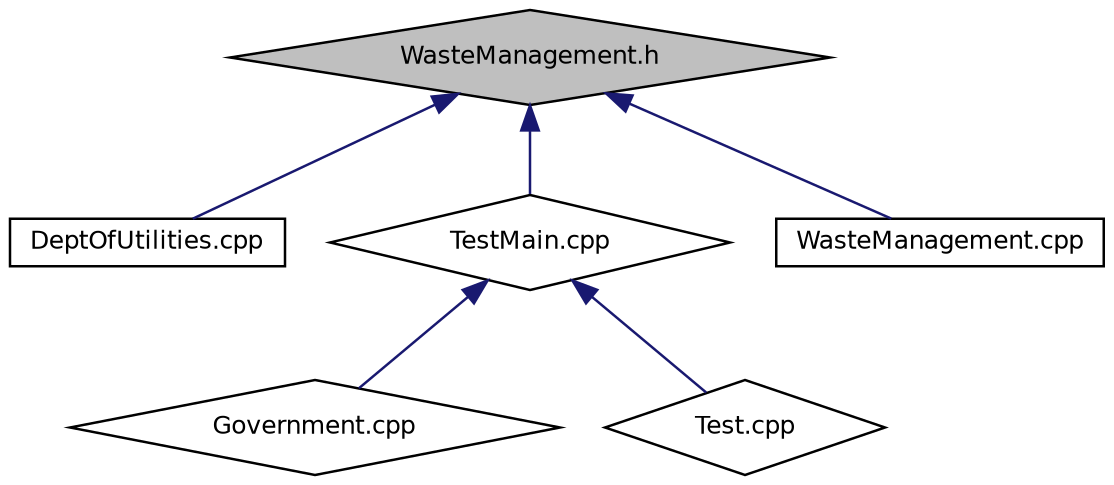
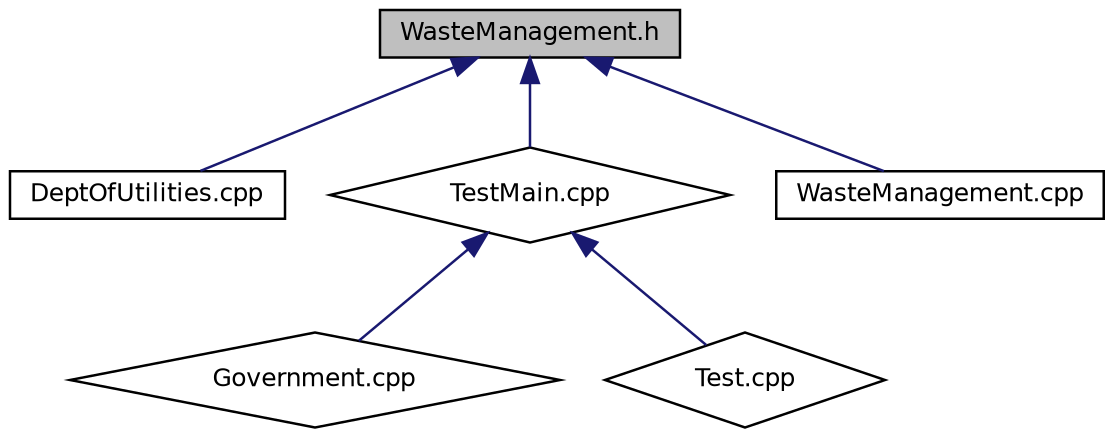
(530, 58) -> (530, 34)
